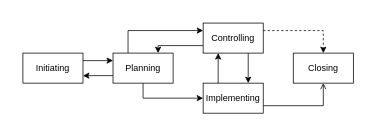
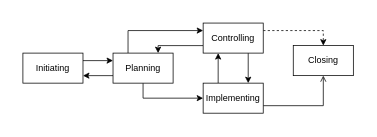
(323, 68) -> (323, 60)
